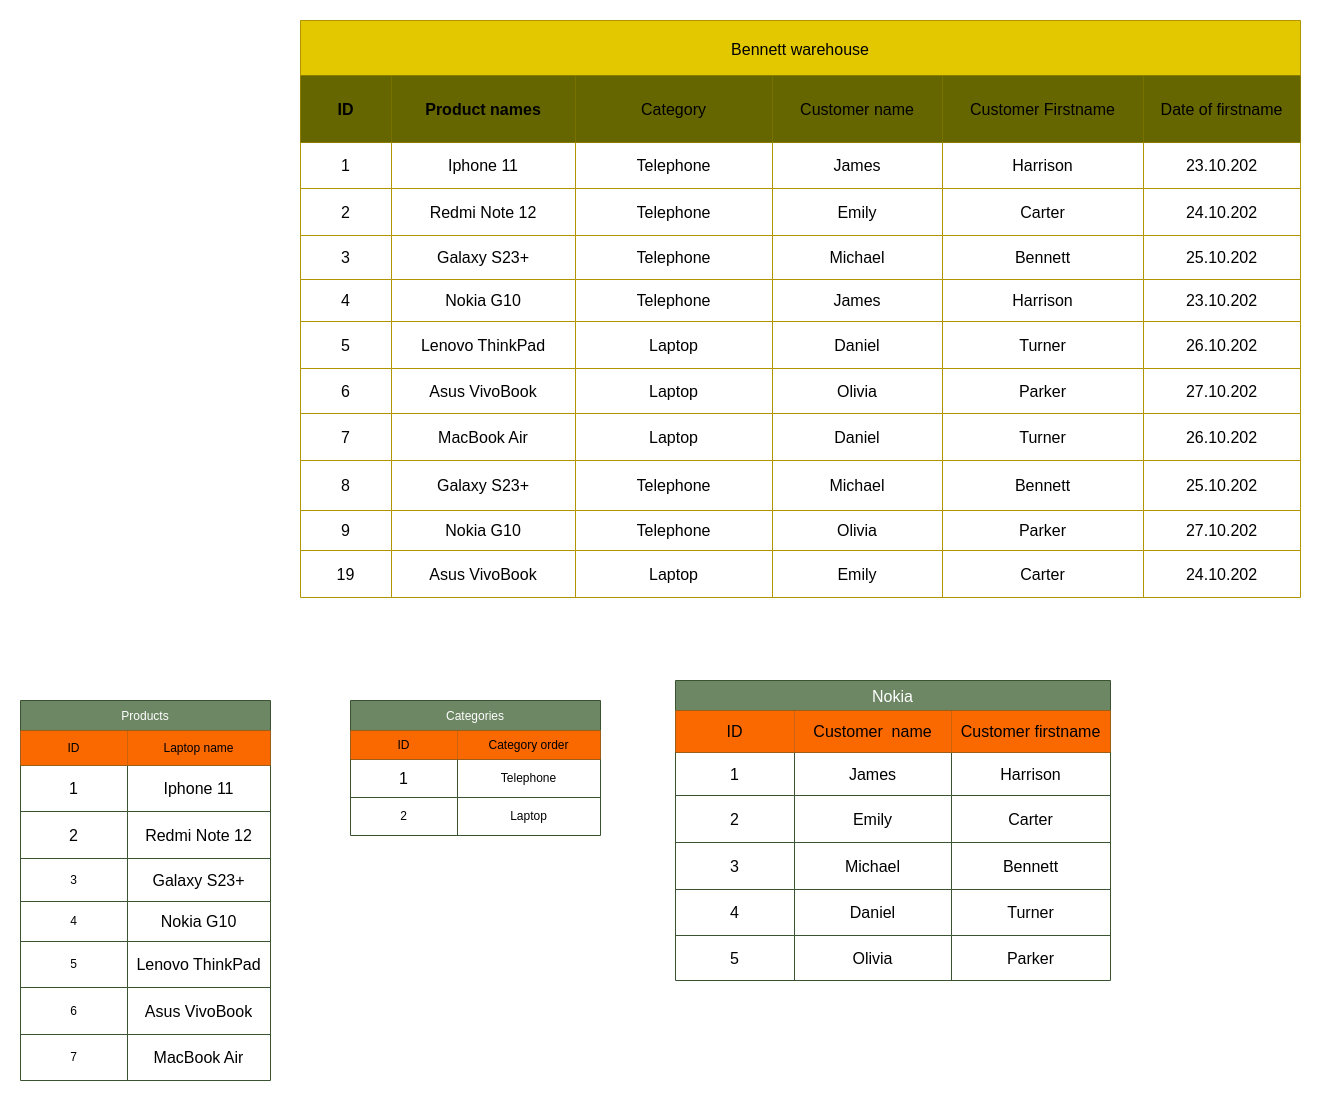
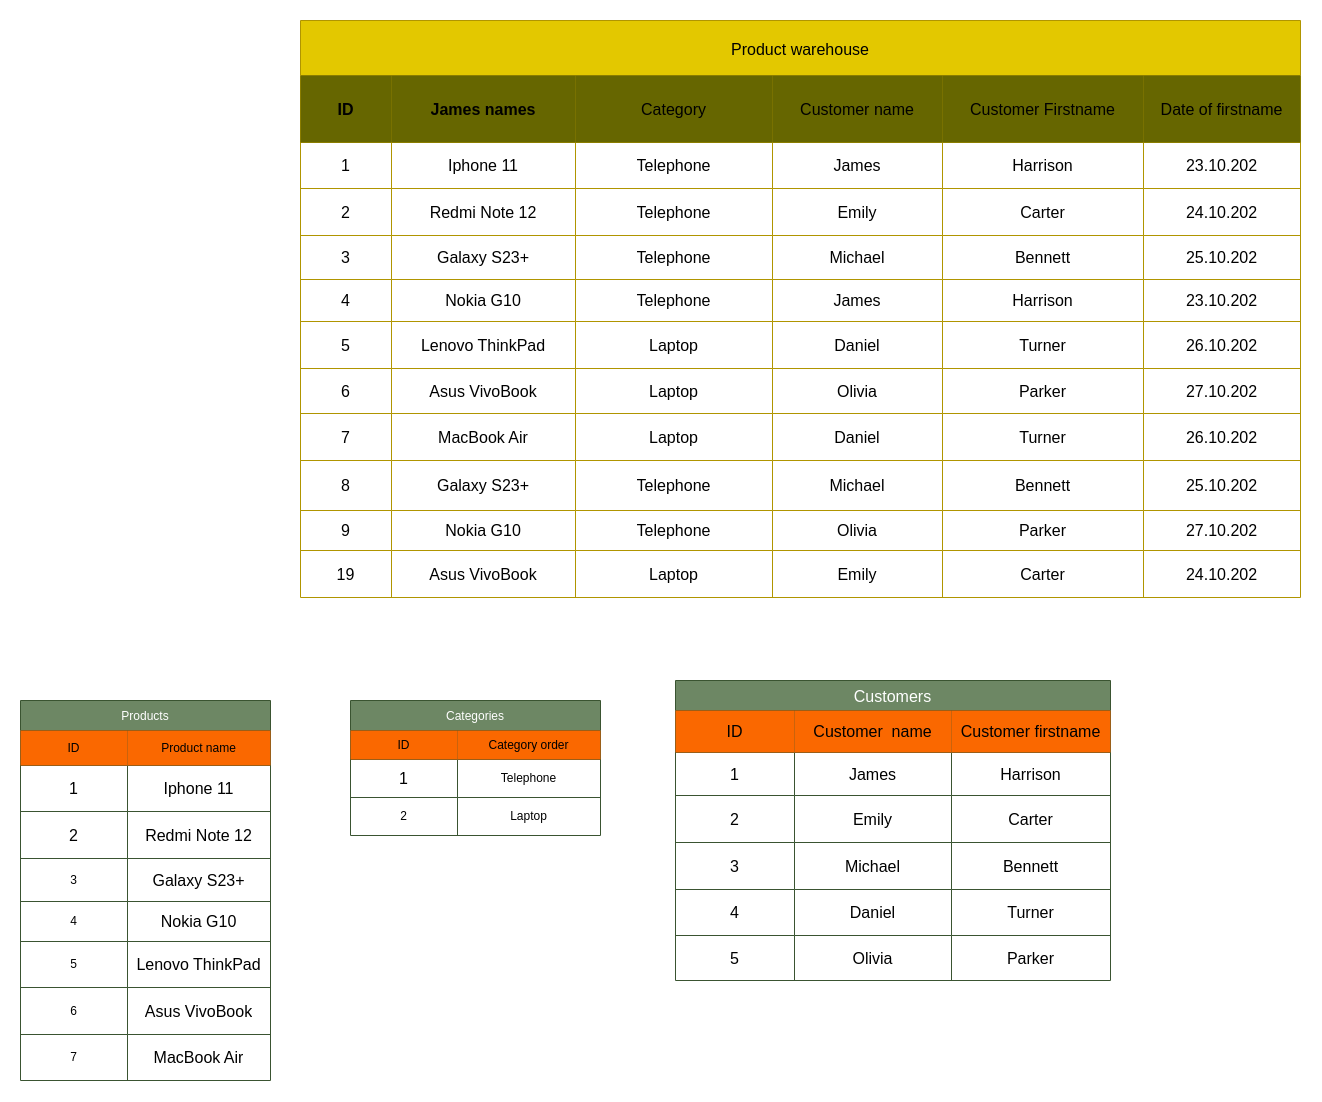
(800, 49) -> (800, 49)
(484, 110) -> (484, 110)
(893, 697) -> (893, 697)
(199, 749) -> (199, 749)
